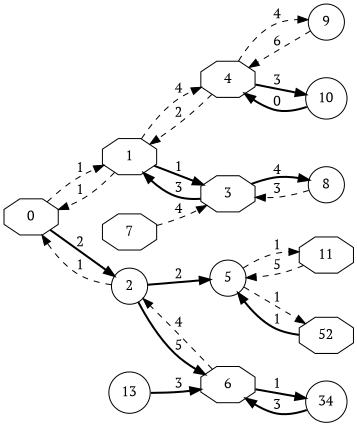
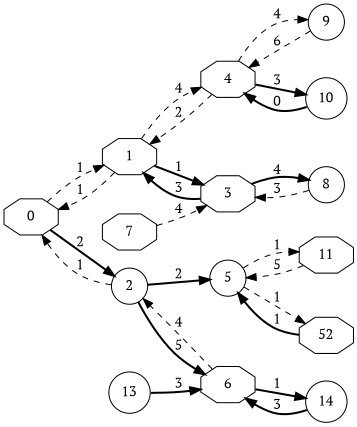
(326, 402) -> (326, 402)
